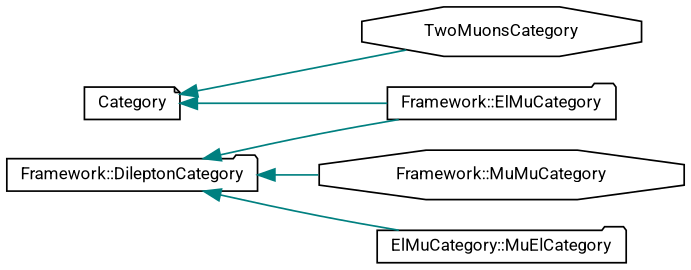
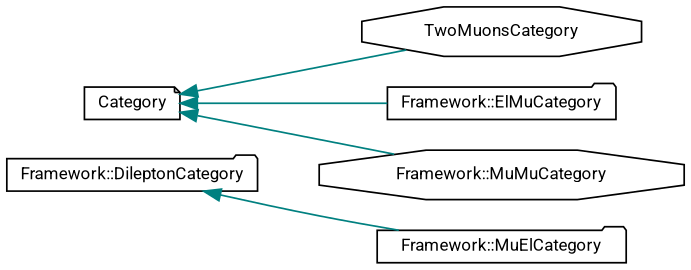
(309, 136) -> none
(297, 175) -> (296, 135)
(502, 247) -> (502, 247)
